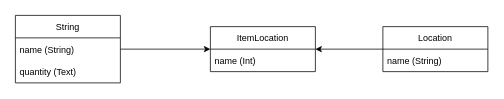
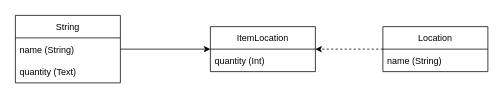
(351, 49) -> (351, 49)
(239, 61) -> (247, 61)
